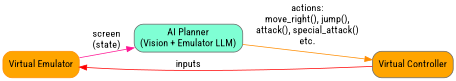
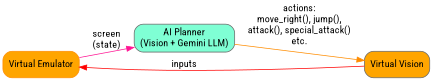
(188, 38) -> (184, 38)
(413, 65) -> (397, 65)
